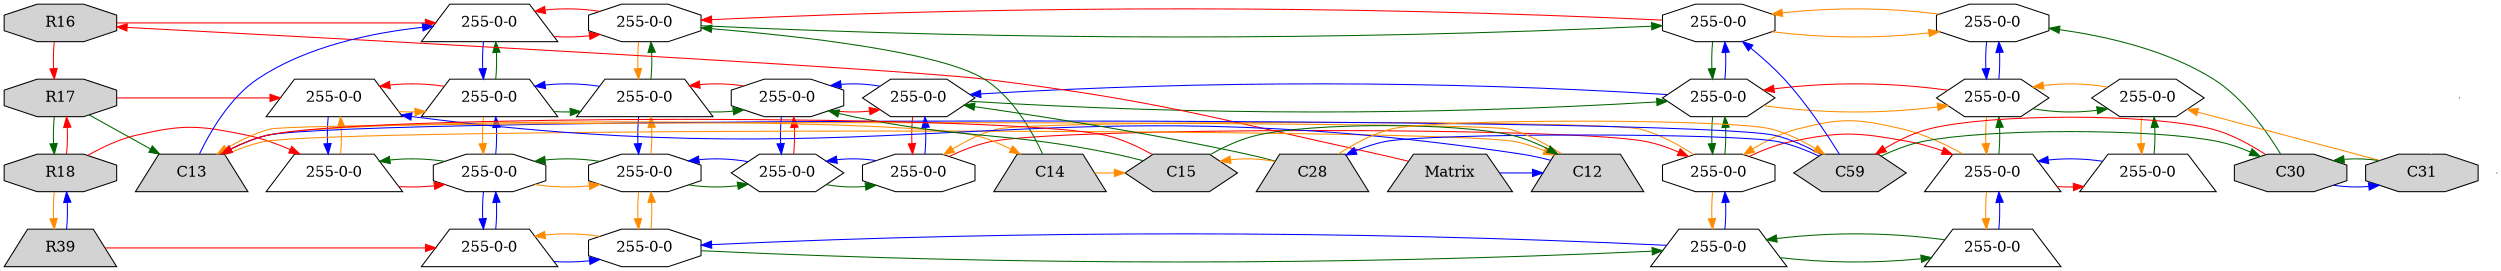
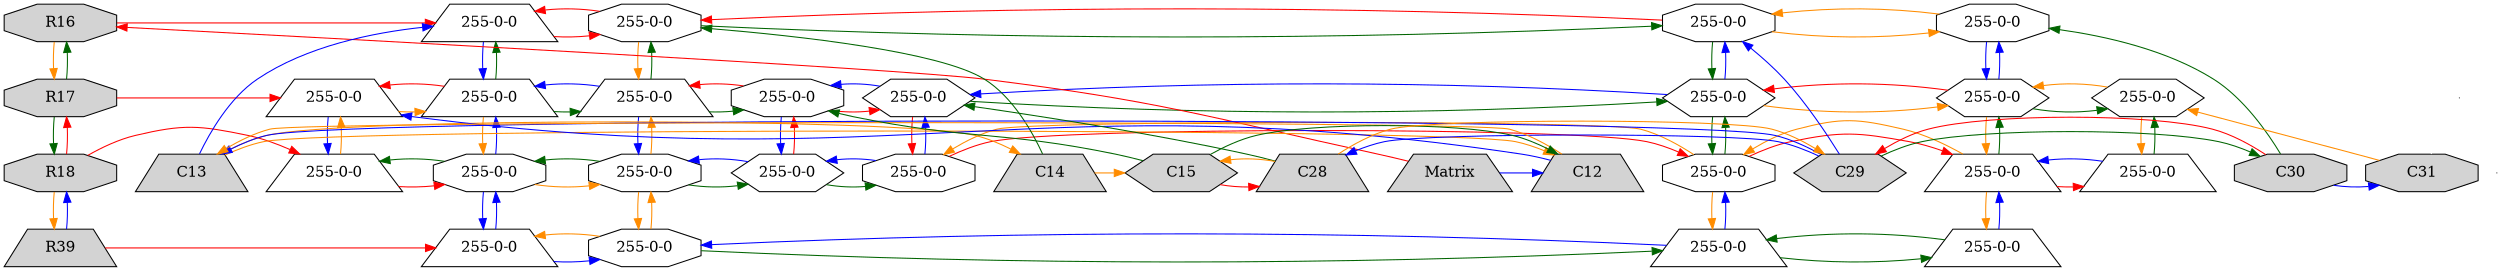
(53, 55) -> (53, 55)
(692, 119) -> (1234, 186)
(120, 132) -> (67, 66)
(2362, 159) -> none
(1850, 173) -> (1850, 173)
